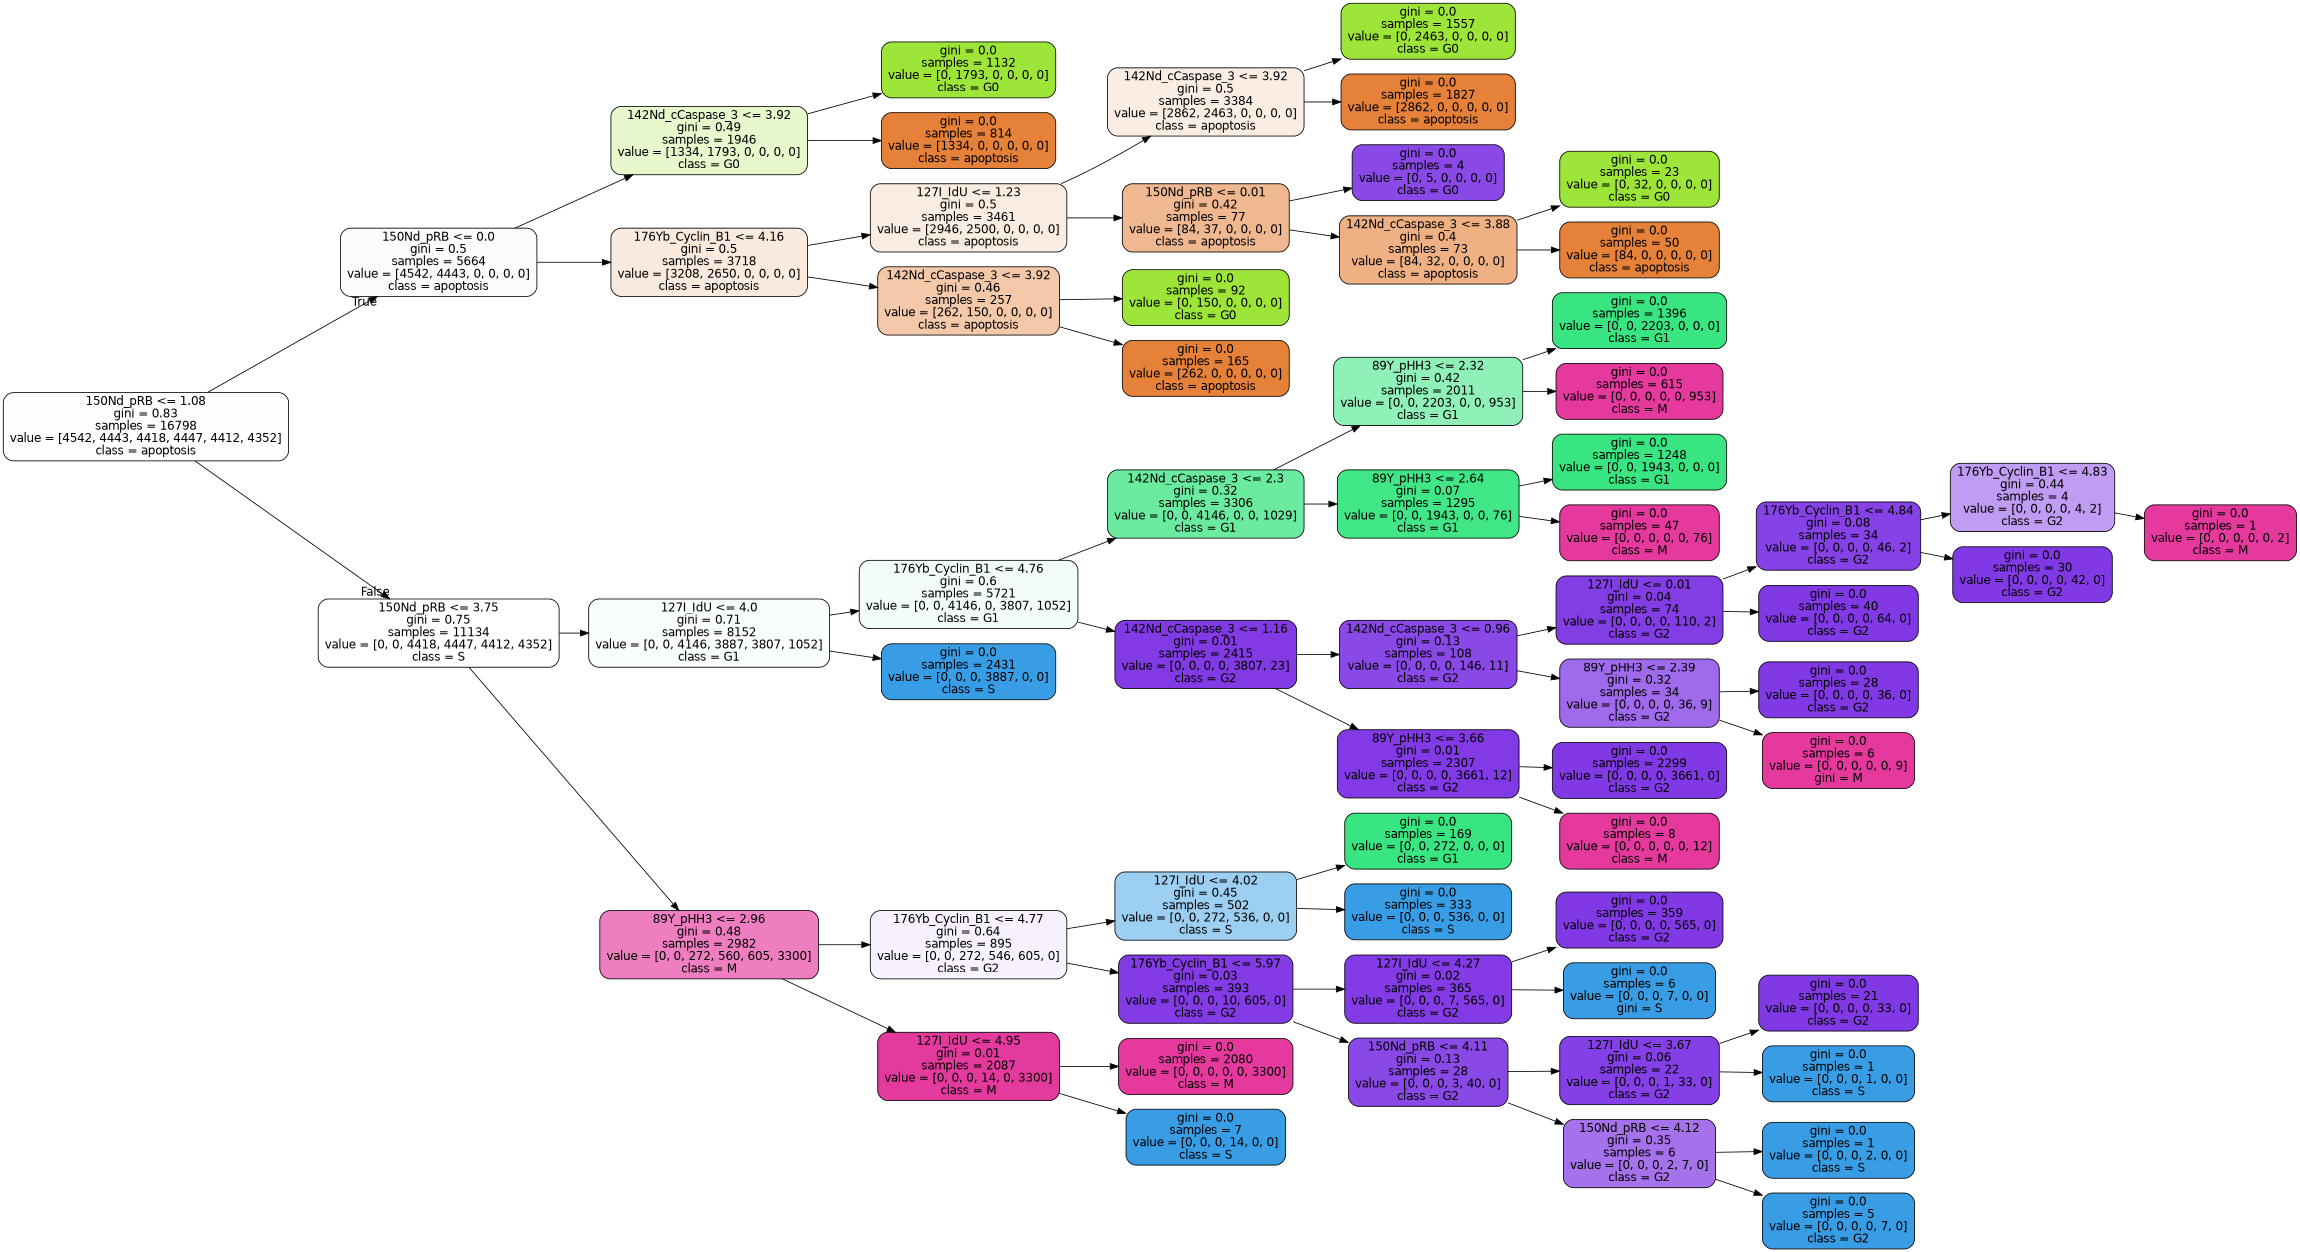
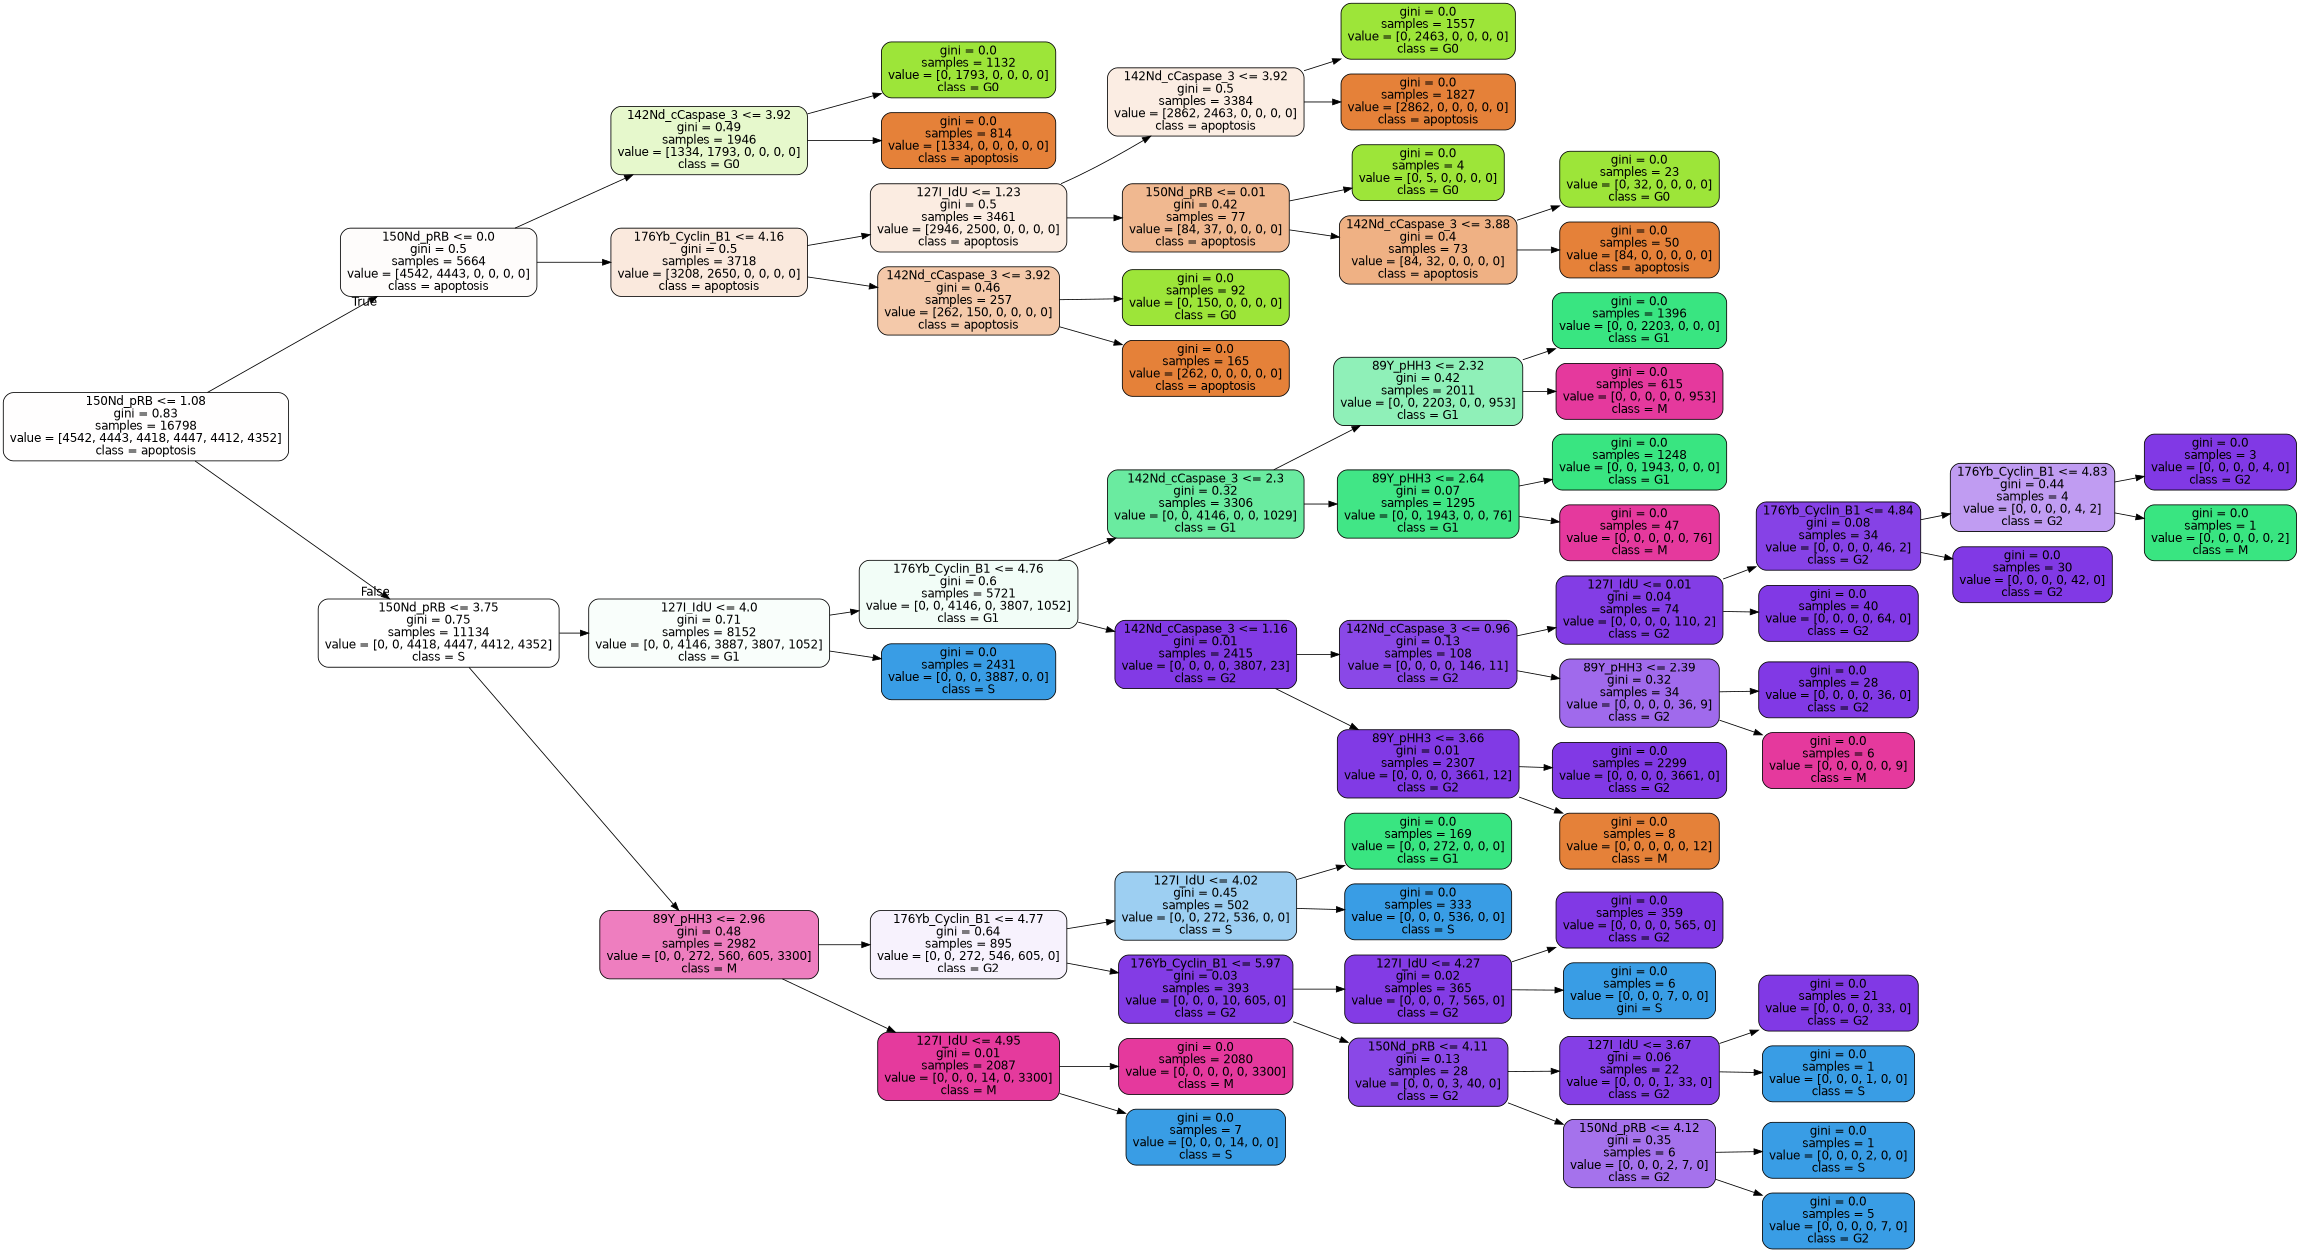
(1428, 173) -> (1428, 173)
none -> (2220, 462)
(2220, 533) -> (2220, 533)
(1838, 761) -> (1838, 761)
(1640, 841) -> (1640, 841)
